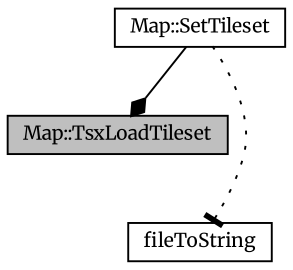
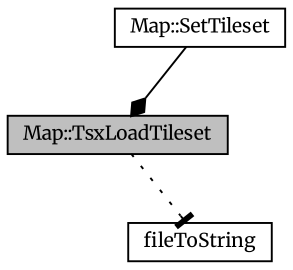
(246, 130) -> (156, 185)
